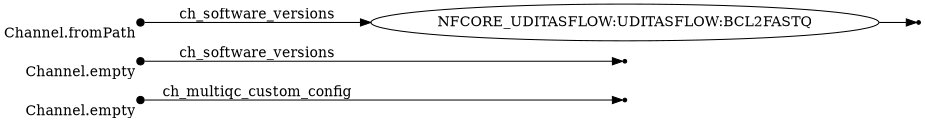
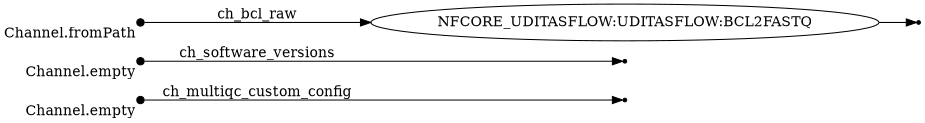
(257, 15) -> (257, 15)
